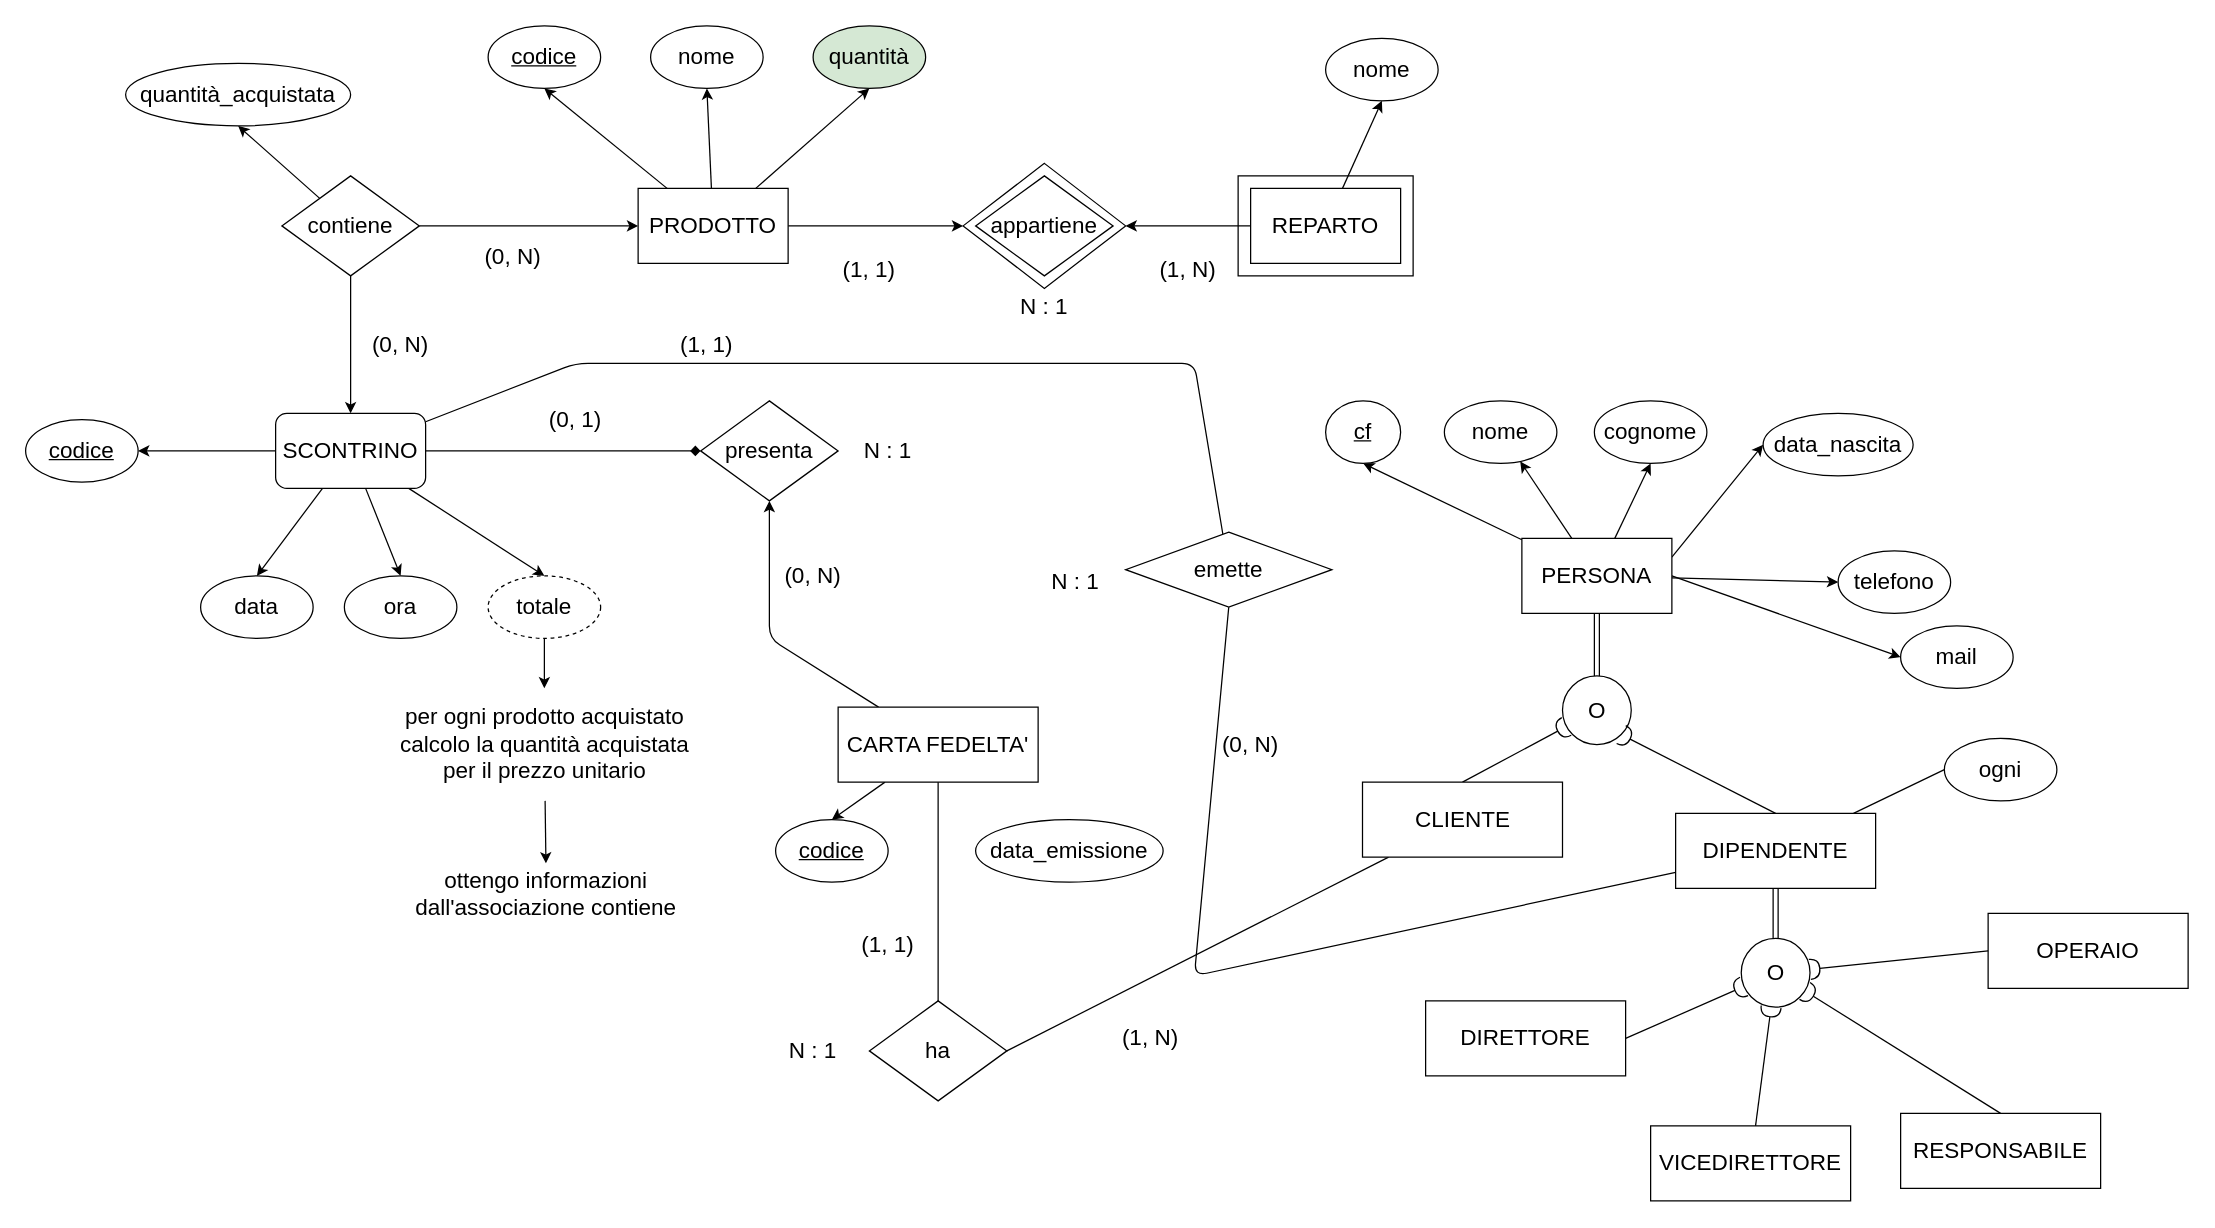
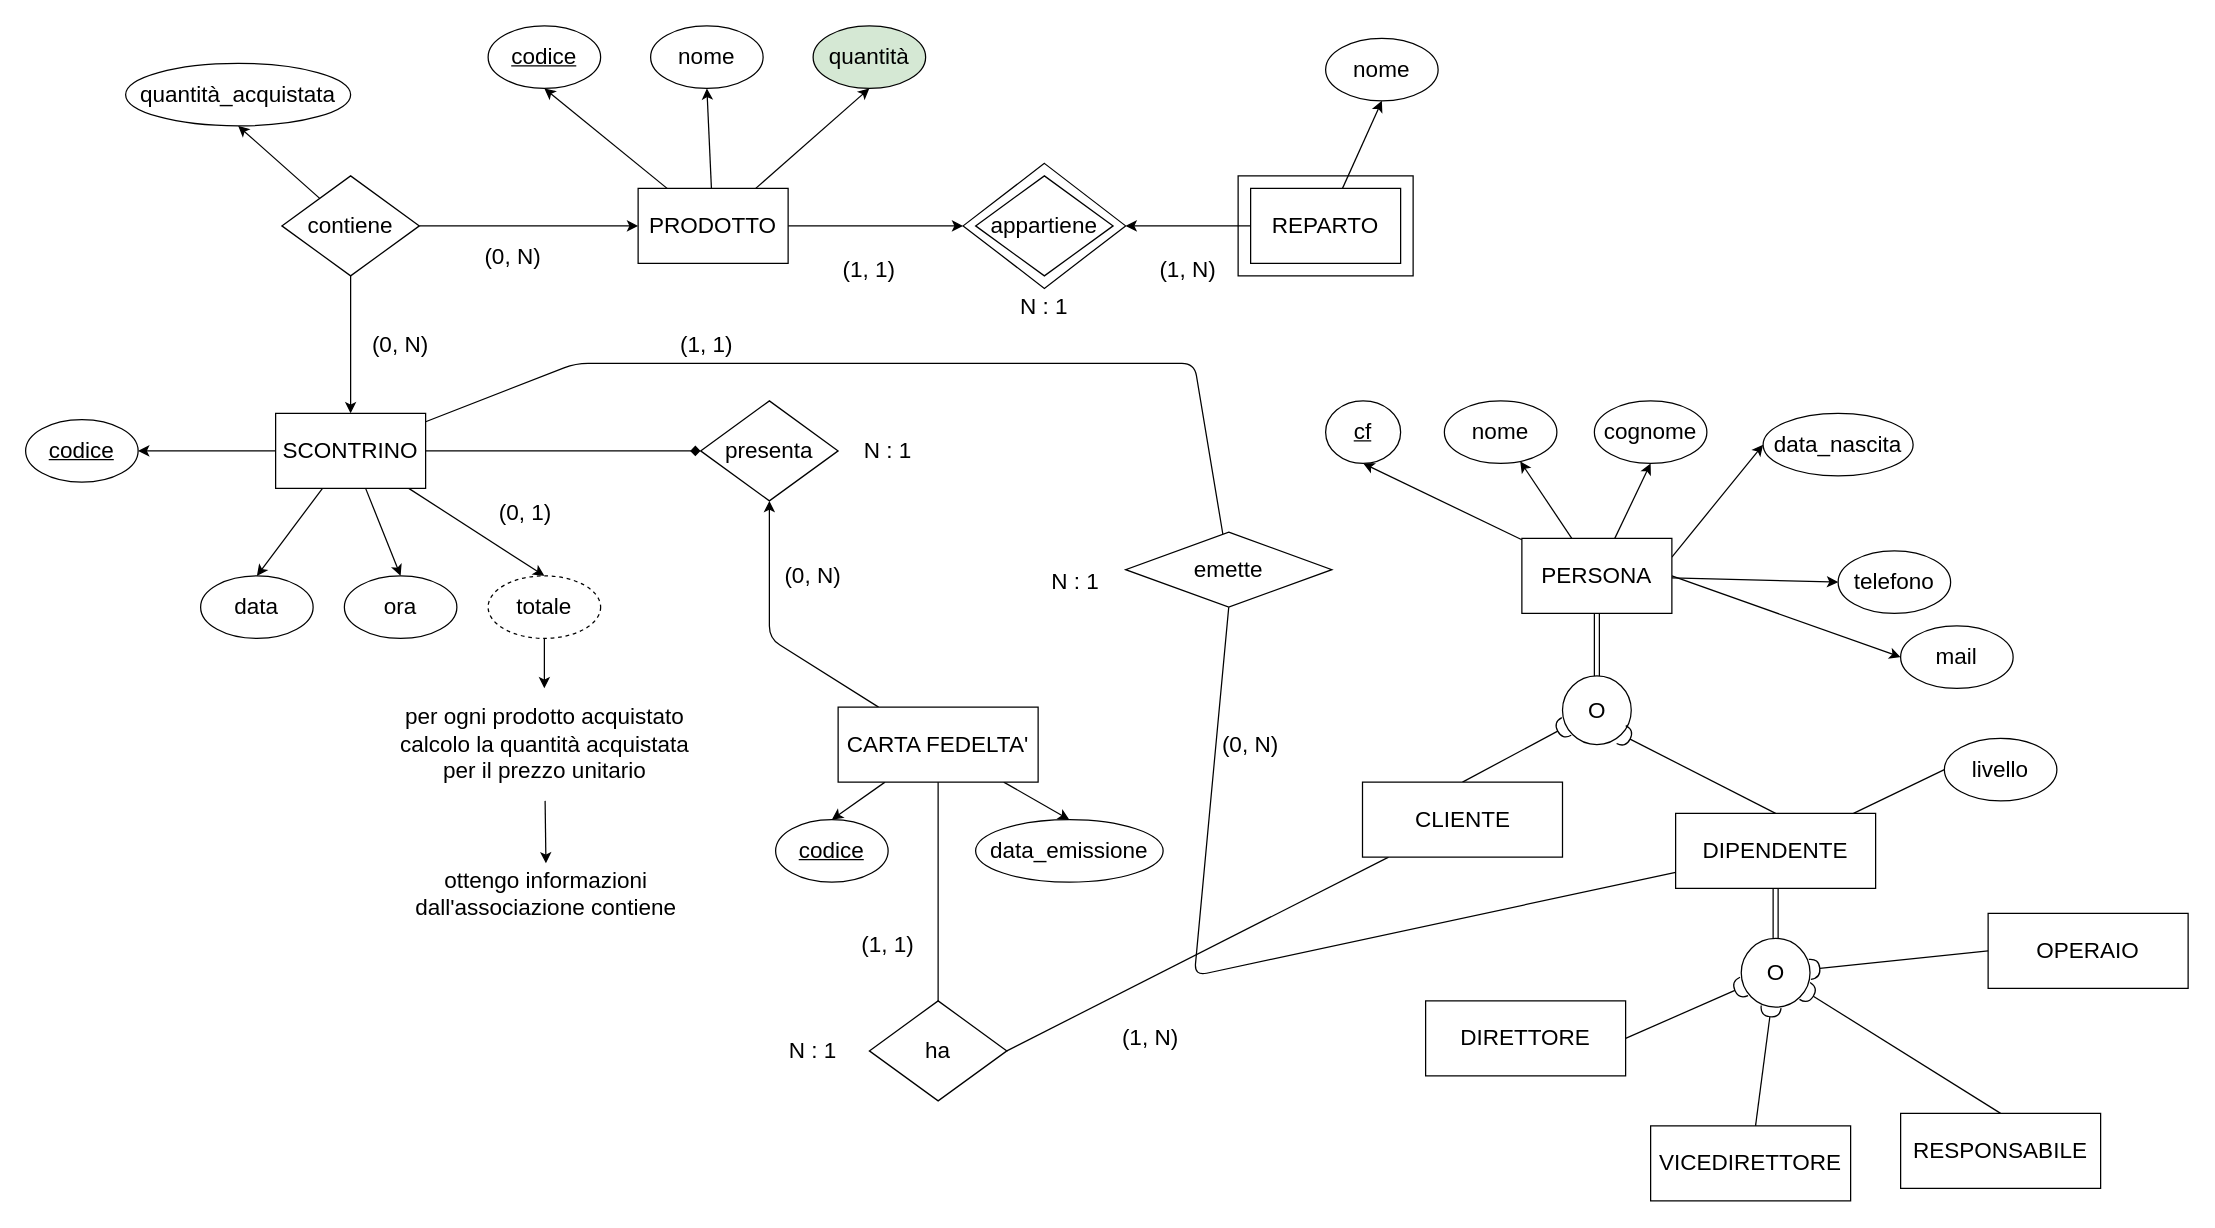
(576, 419) -> (526, 513)
(351, 451) -> (351, 451)
(2001, 769) -> (2001, 769)
none -> (1033, 798)
